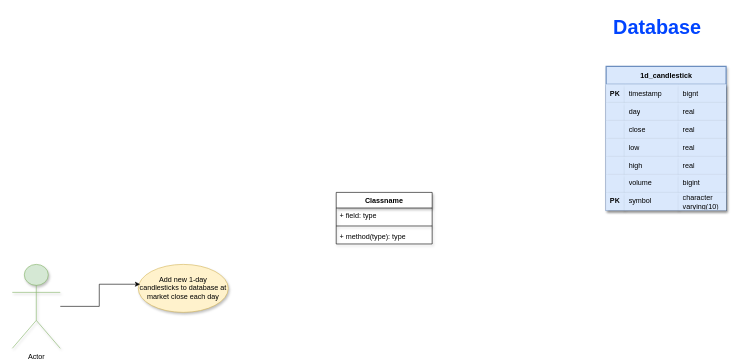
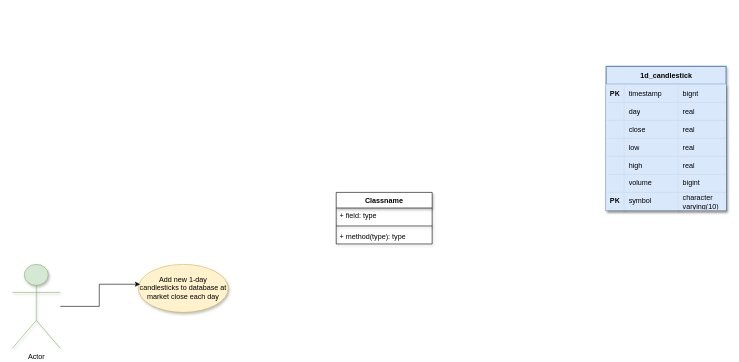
(657, 27) -> none
